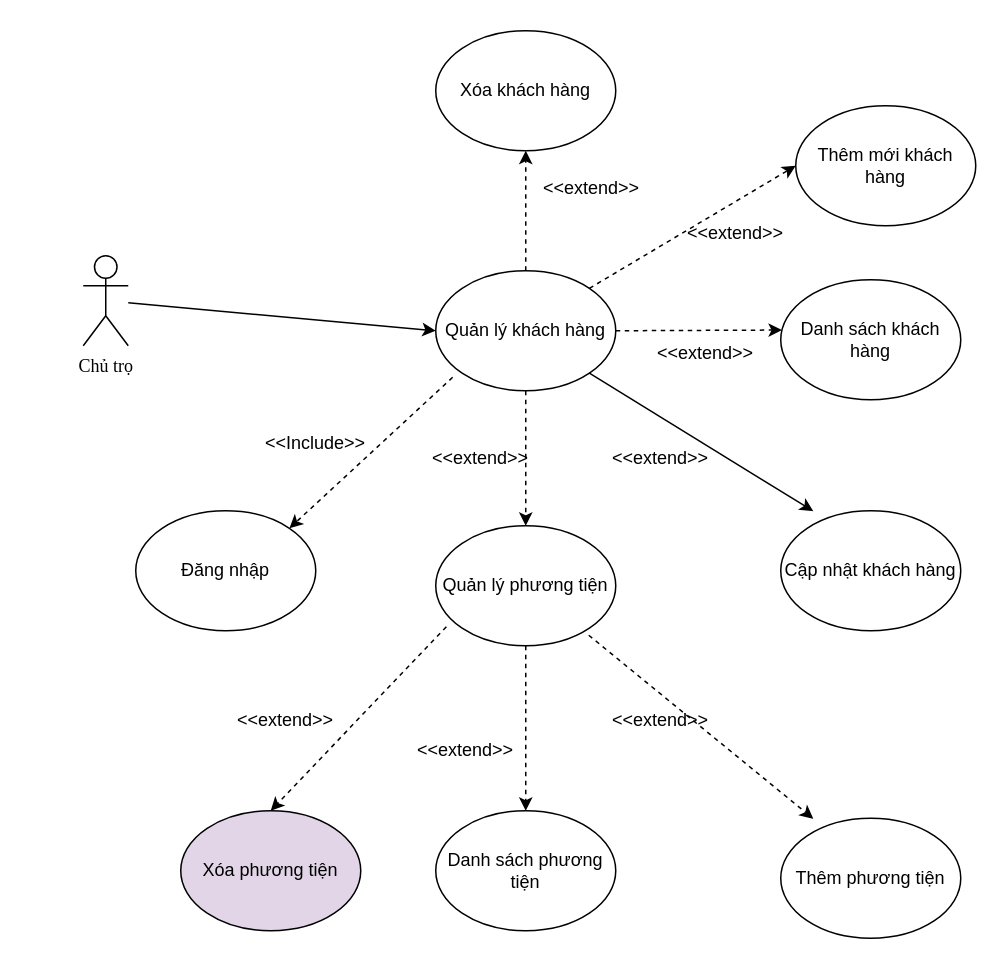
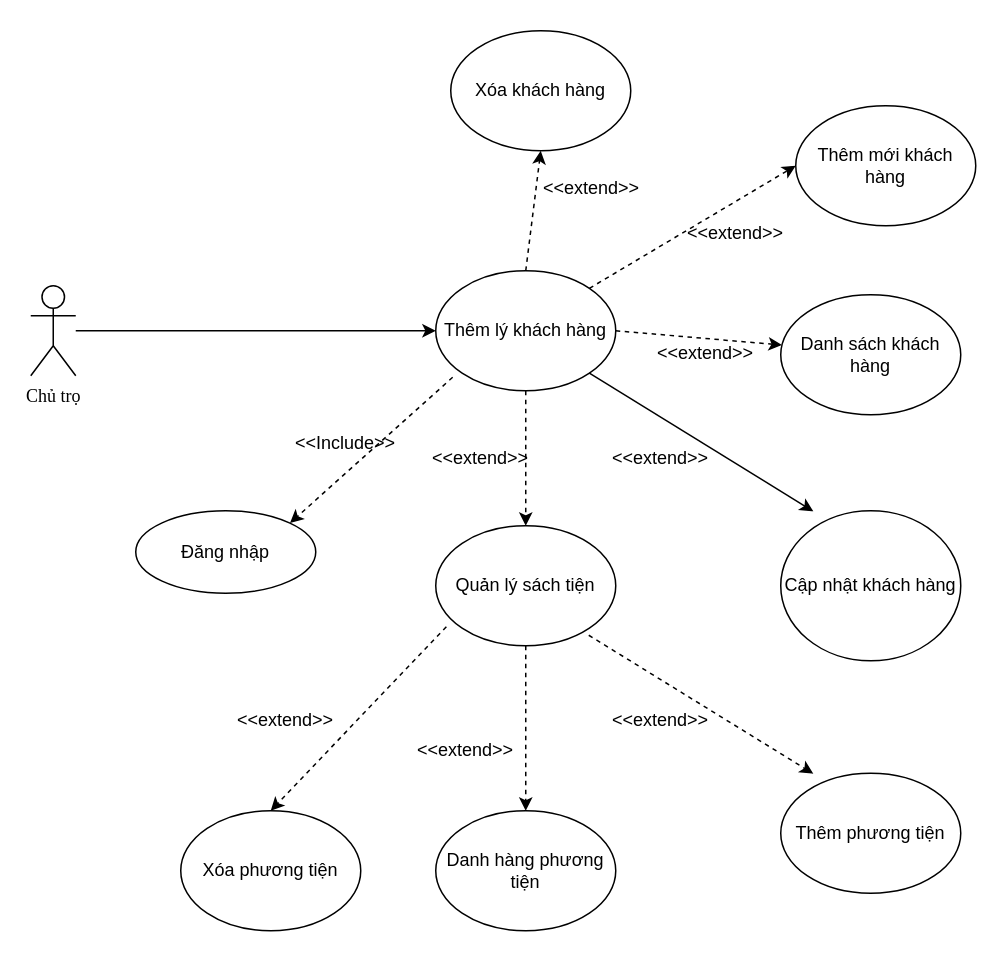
(526, 91) -> (541, 91)
(106, 301) -> (53, 331)
(526, 331) -> (526, 331)
(871, 340) -> (871, 355)
(316, 443) -> (346, 443)
(226, 571) -> (226, 552)
(871, 571) -> (871, 586)
(526, 586) -> (526, 586)
(271, 871) -> (271, 871)
(526, 871) -> (526, 871)
(871, 878) -> (871, 833)
